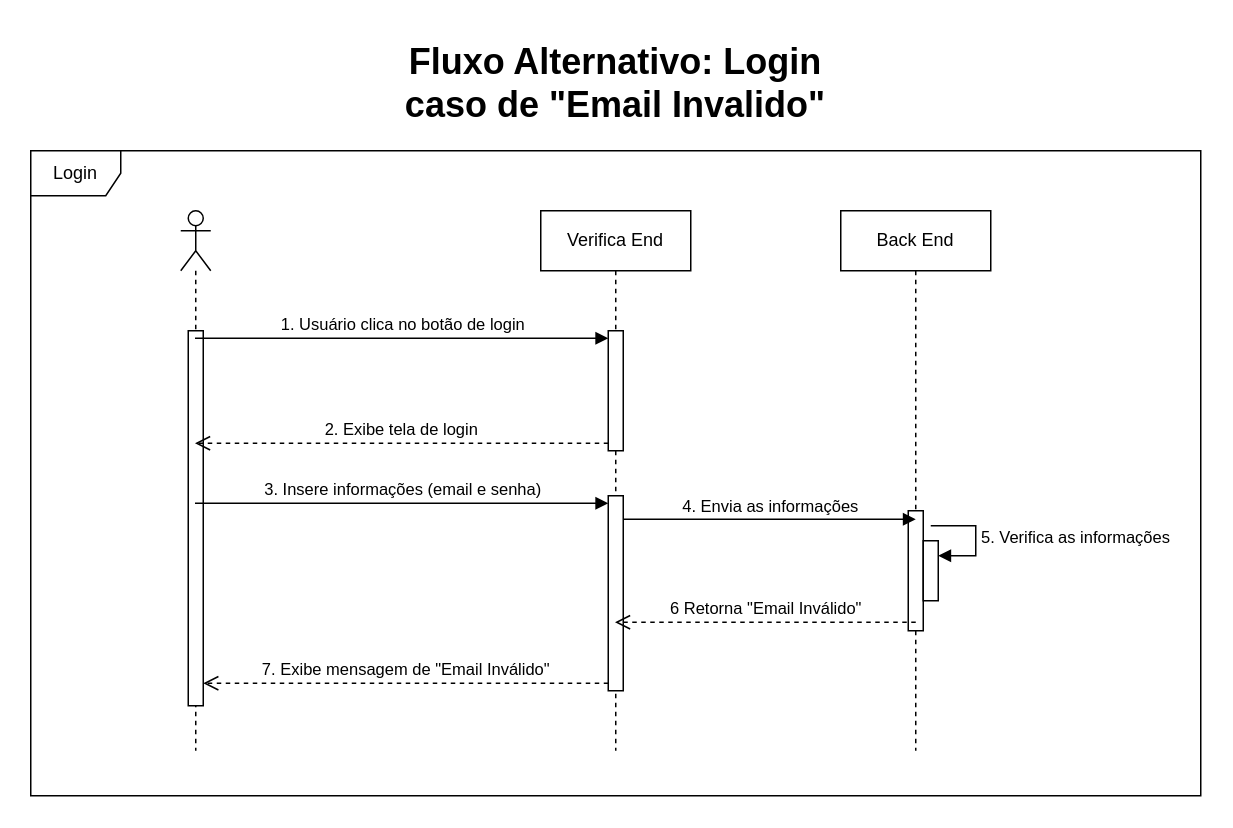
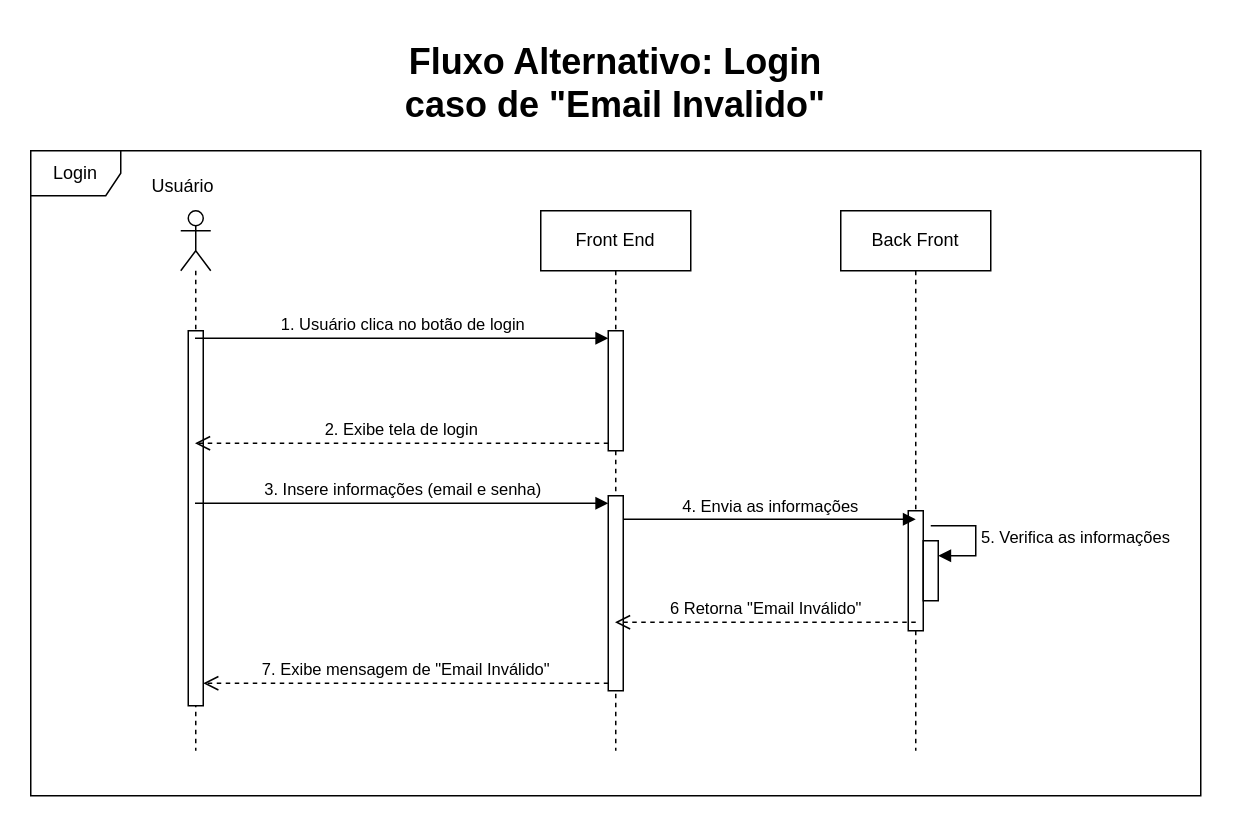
none -> (196, 188)
(616, 241) -> (616, 241)
(916, 241) -> (916, 241)
